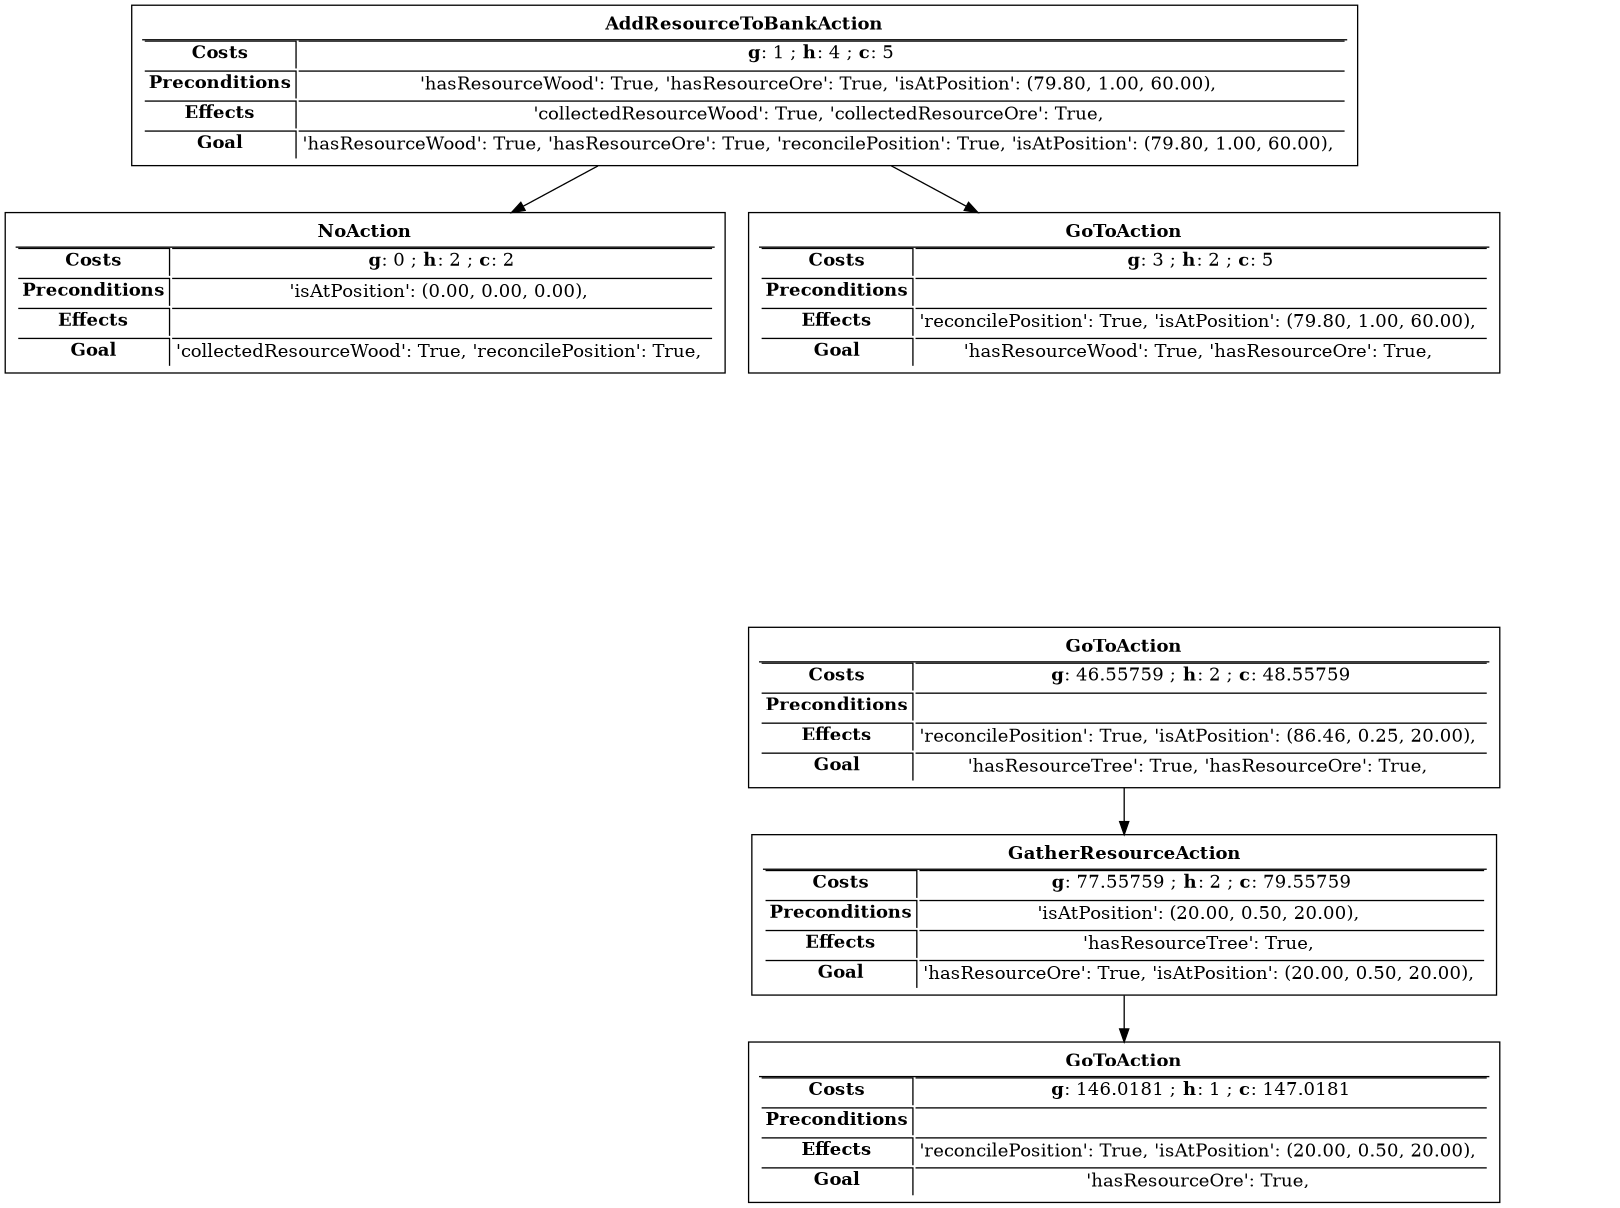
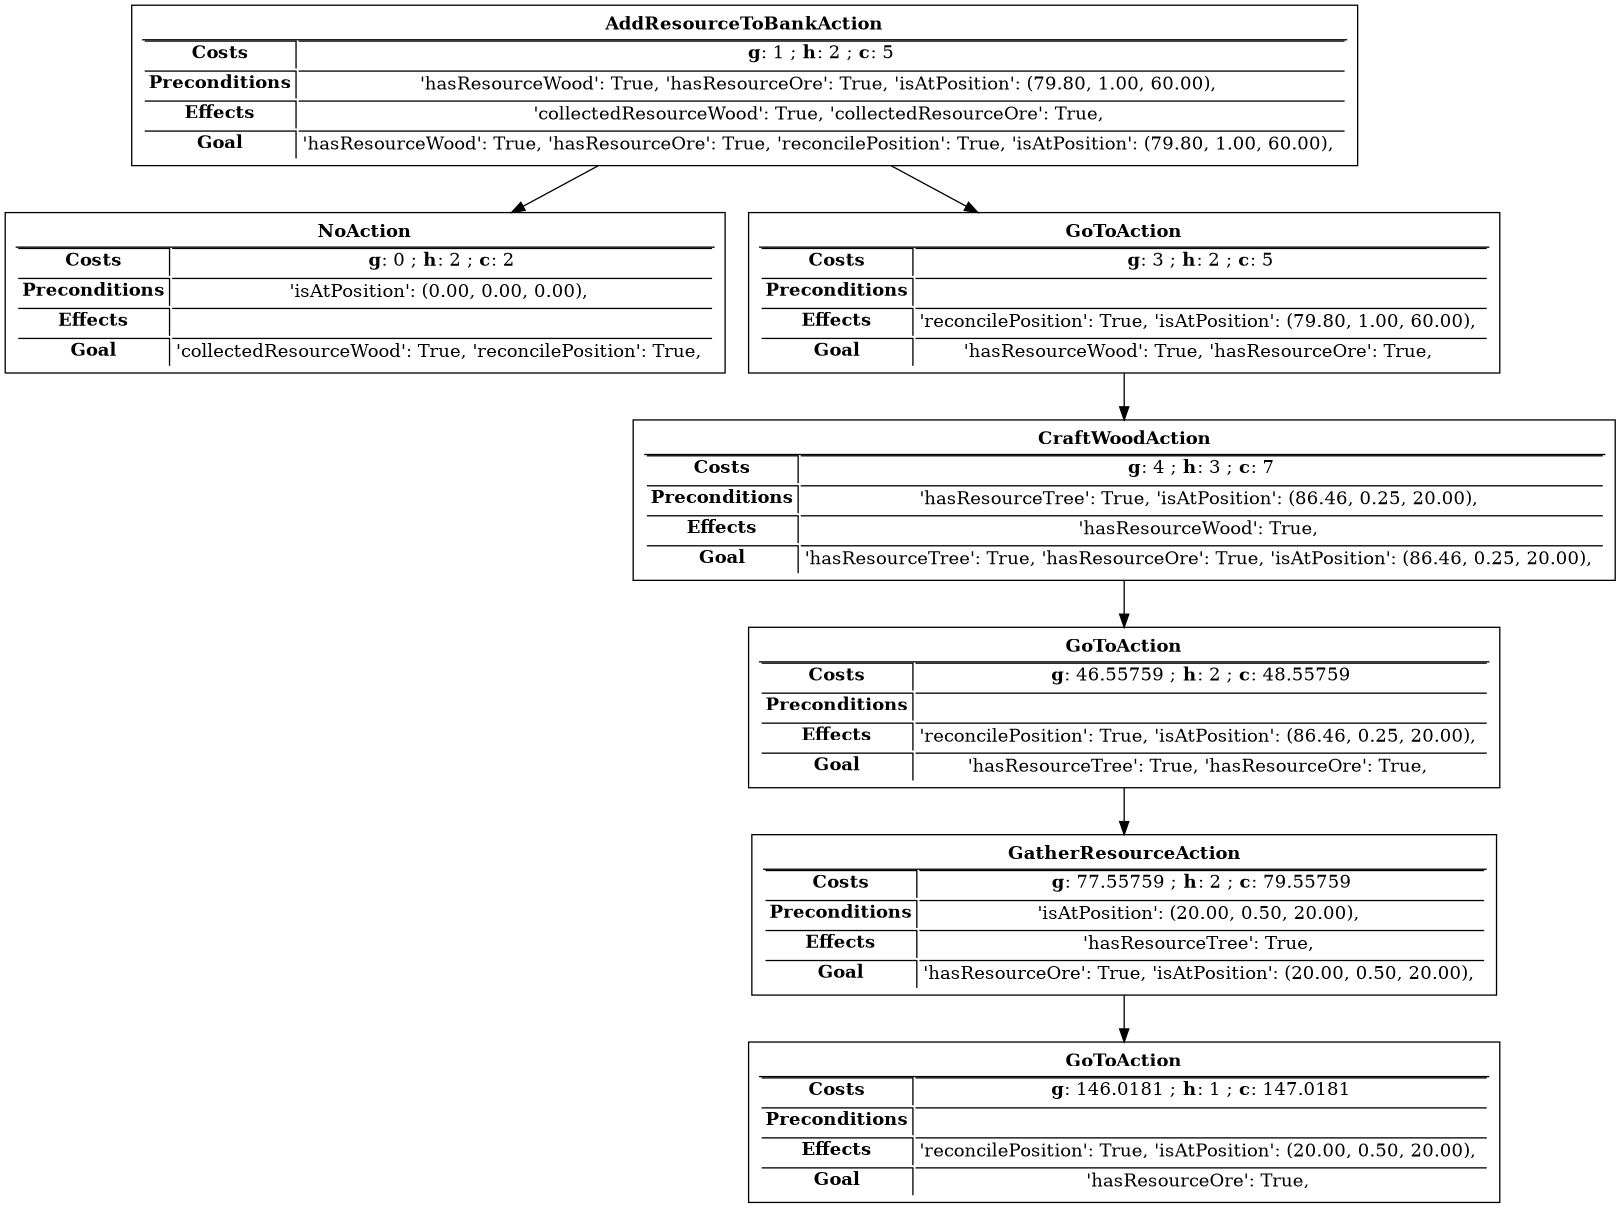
(838, 53) -> (838, 53)
none -> (1124, 500)
